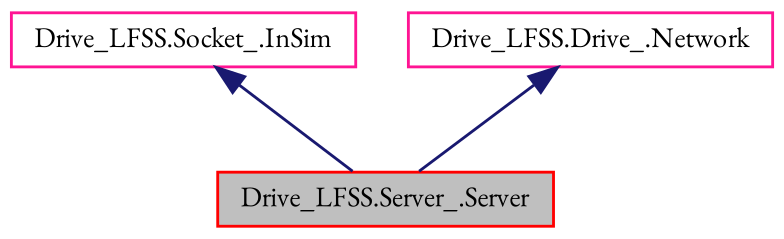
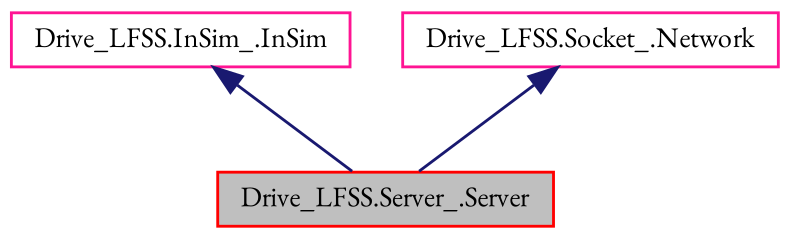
(184, 40) -> (181, 40)
(591, 40) -> (591, 40)
